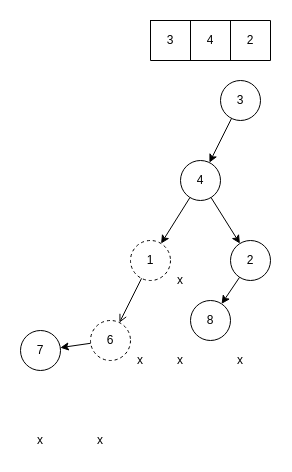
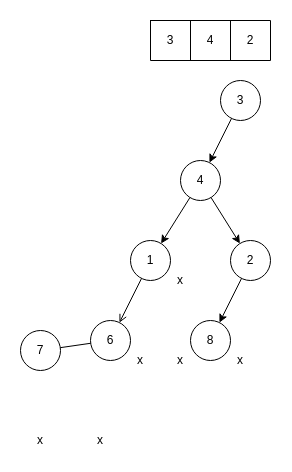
(151, 261) -> (151, 261)
(211, 321) -> (211, 341)
(111, 341) -> (111, 341)
(68, 347) -> (65, 347)
